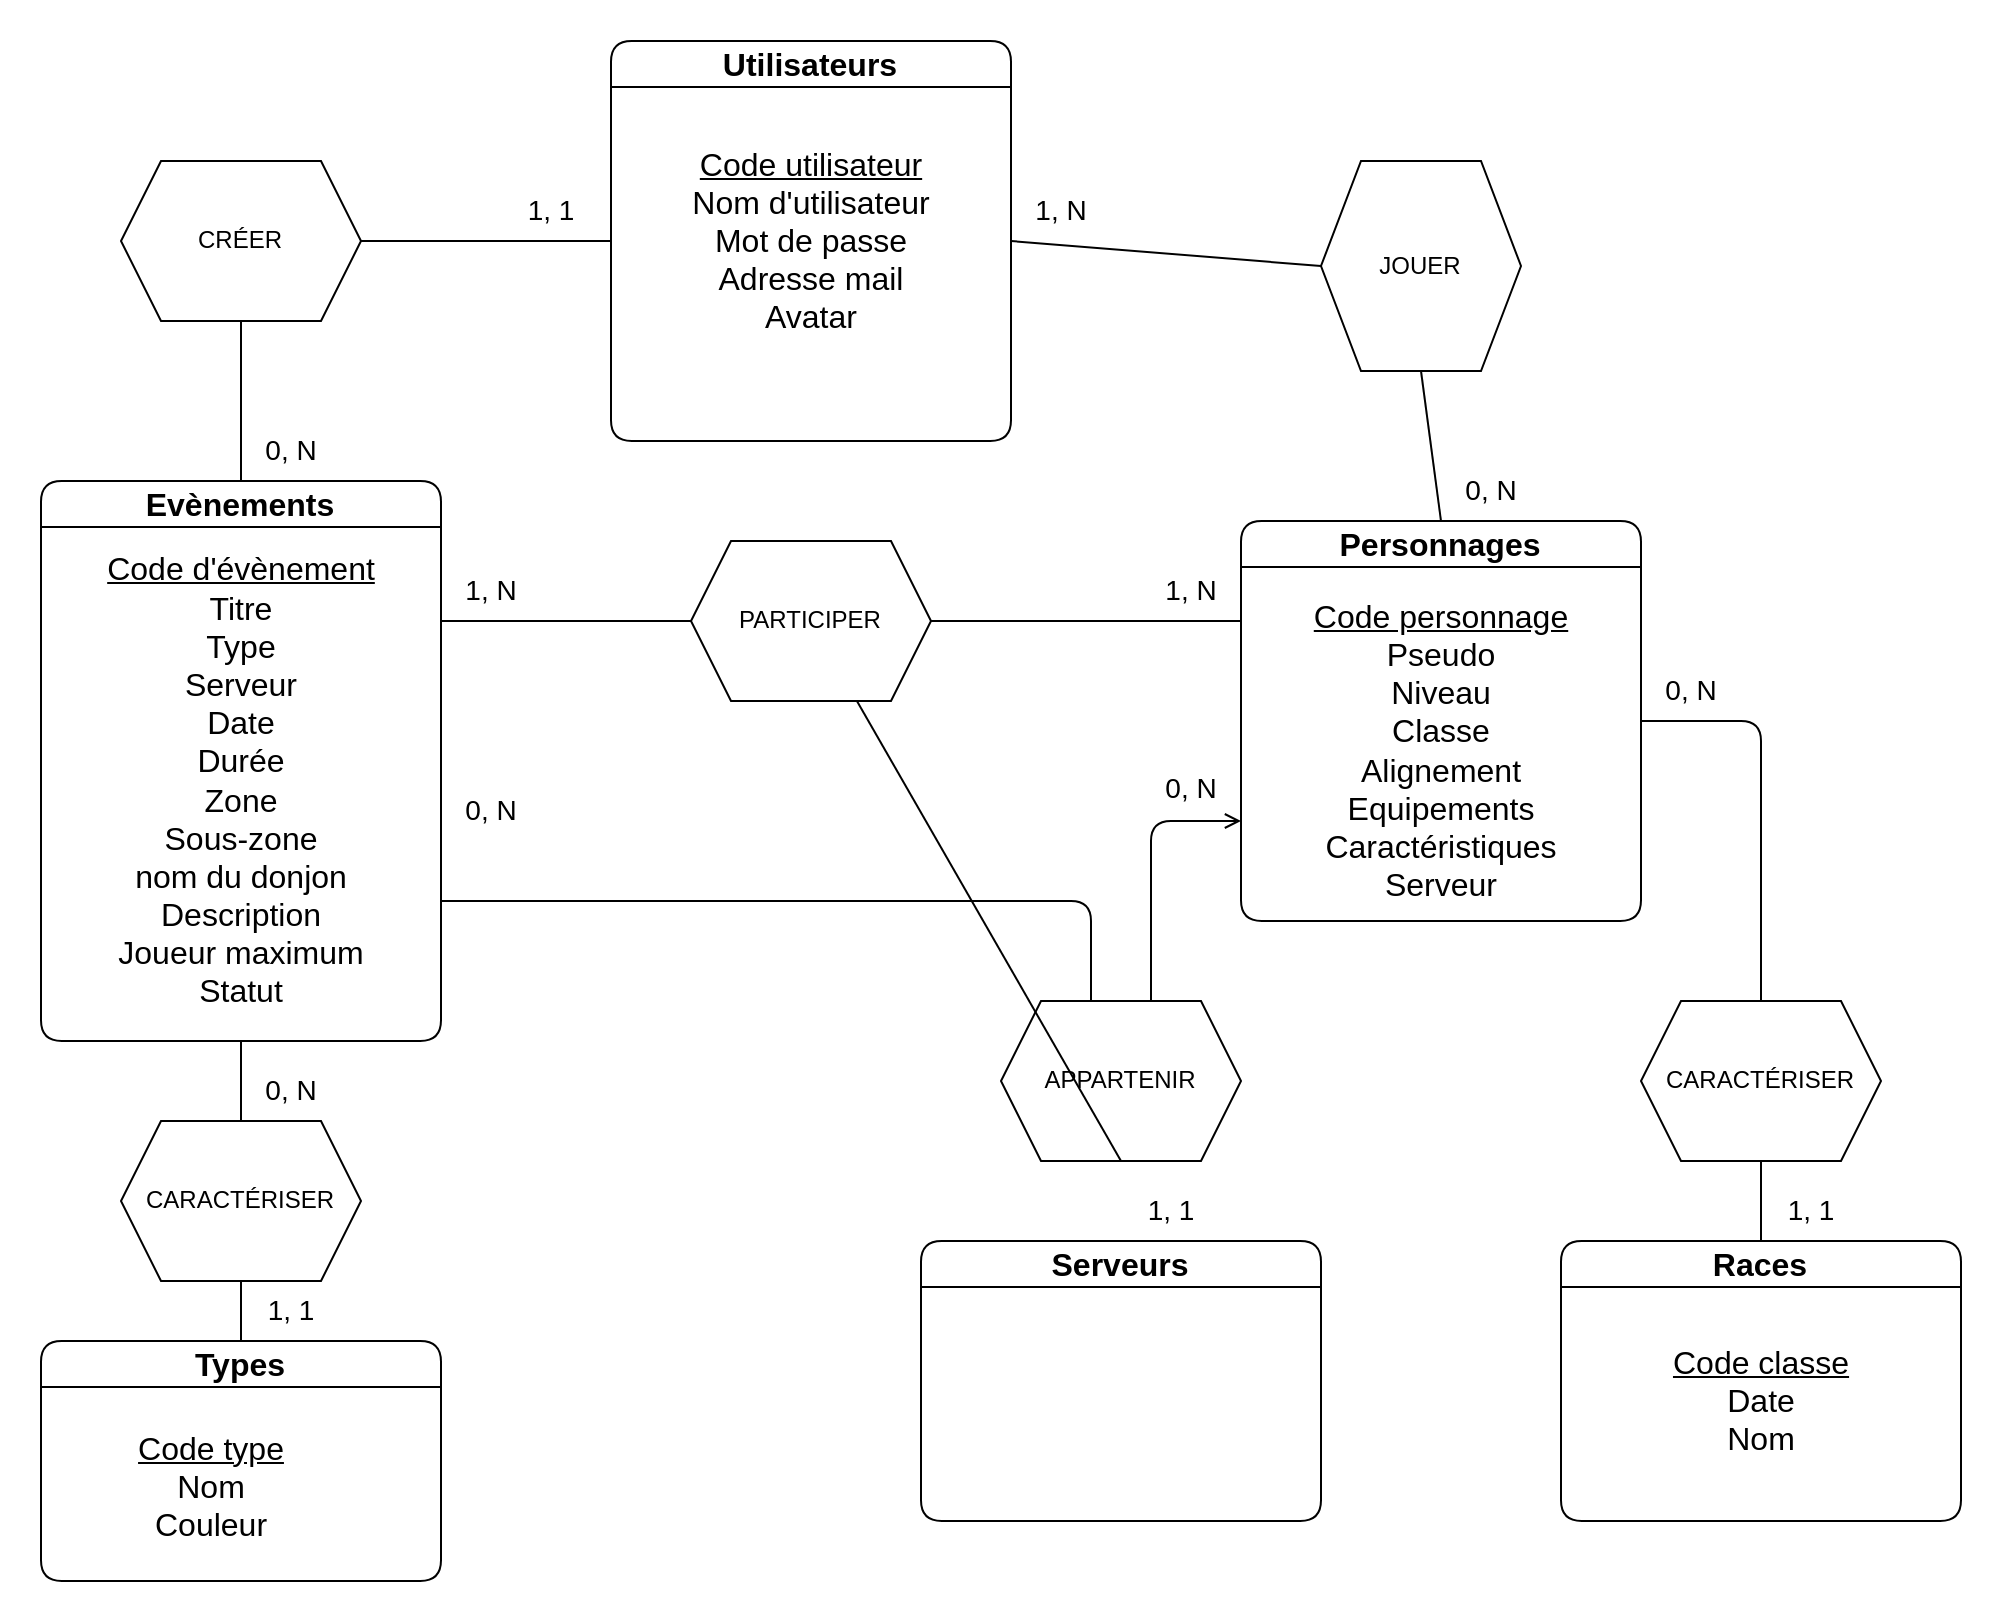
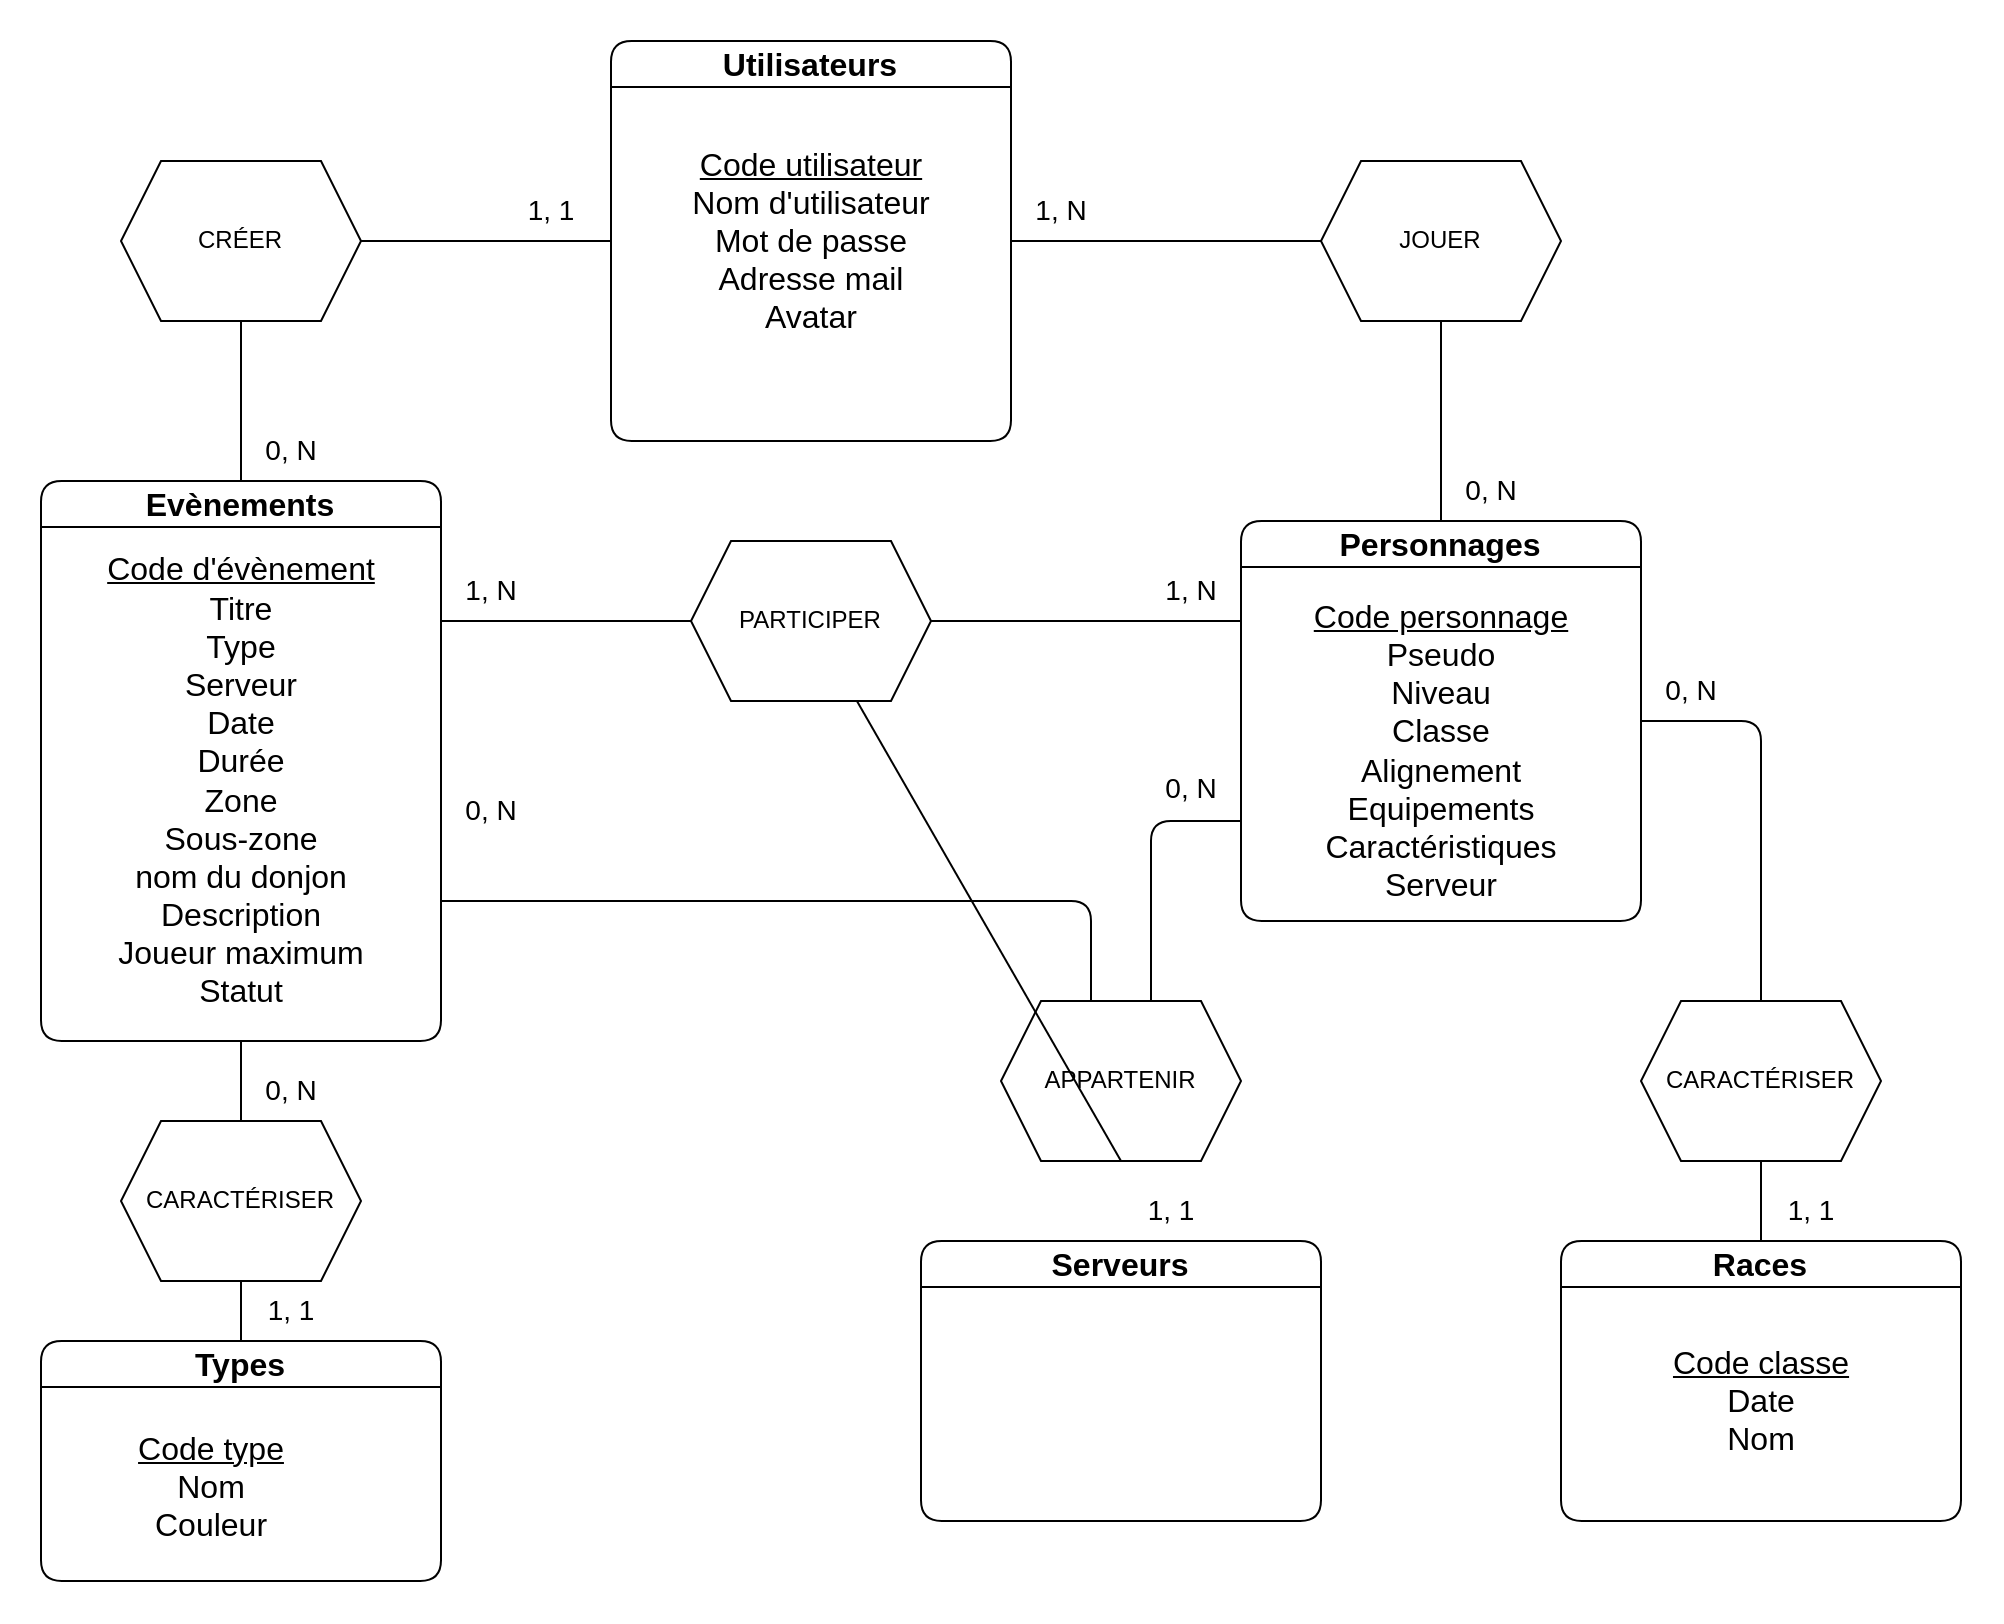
(1421, 266) -> (1441, 241)
(1232, 821) -> (1233, 821)
